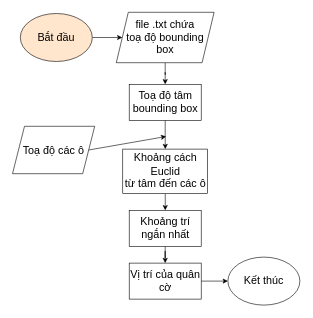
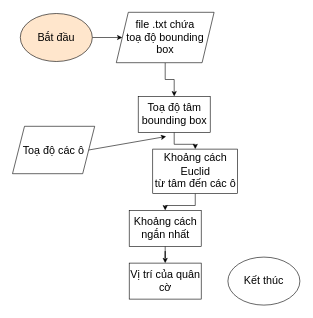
(165, 102) -> (174, 114)
(165, 171) -> (195, 171)
(165, 228) -> (165, 228)
(222, 281) -> none
